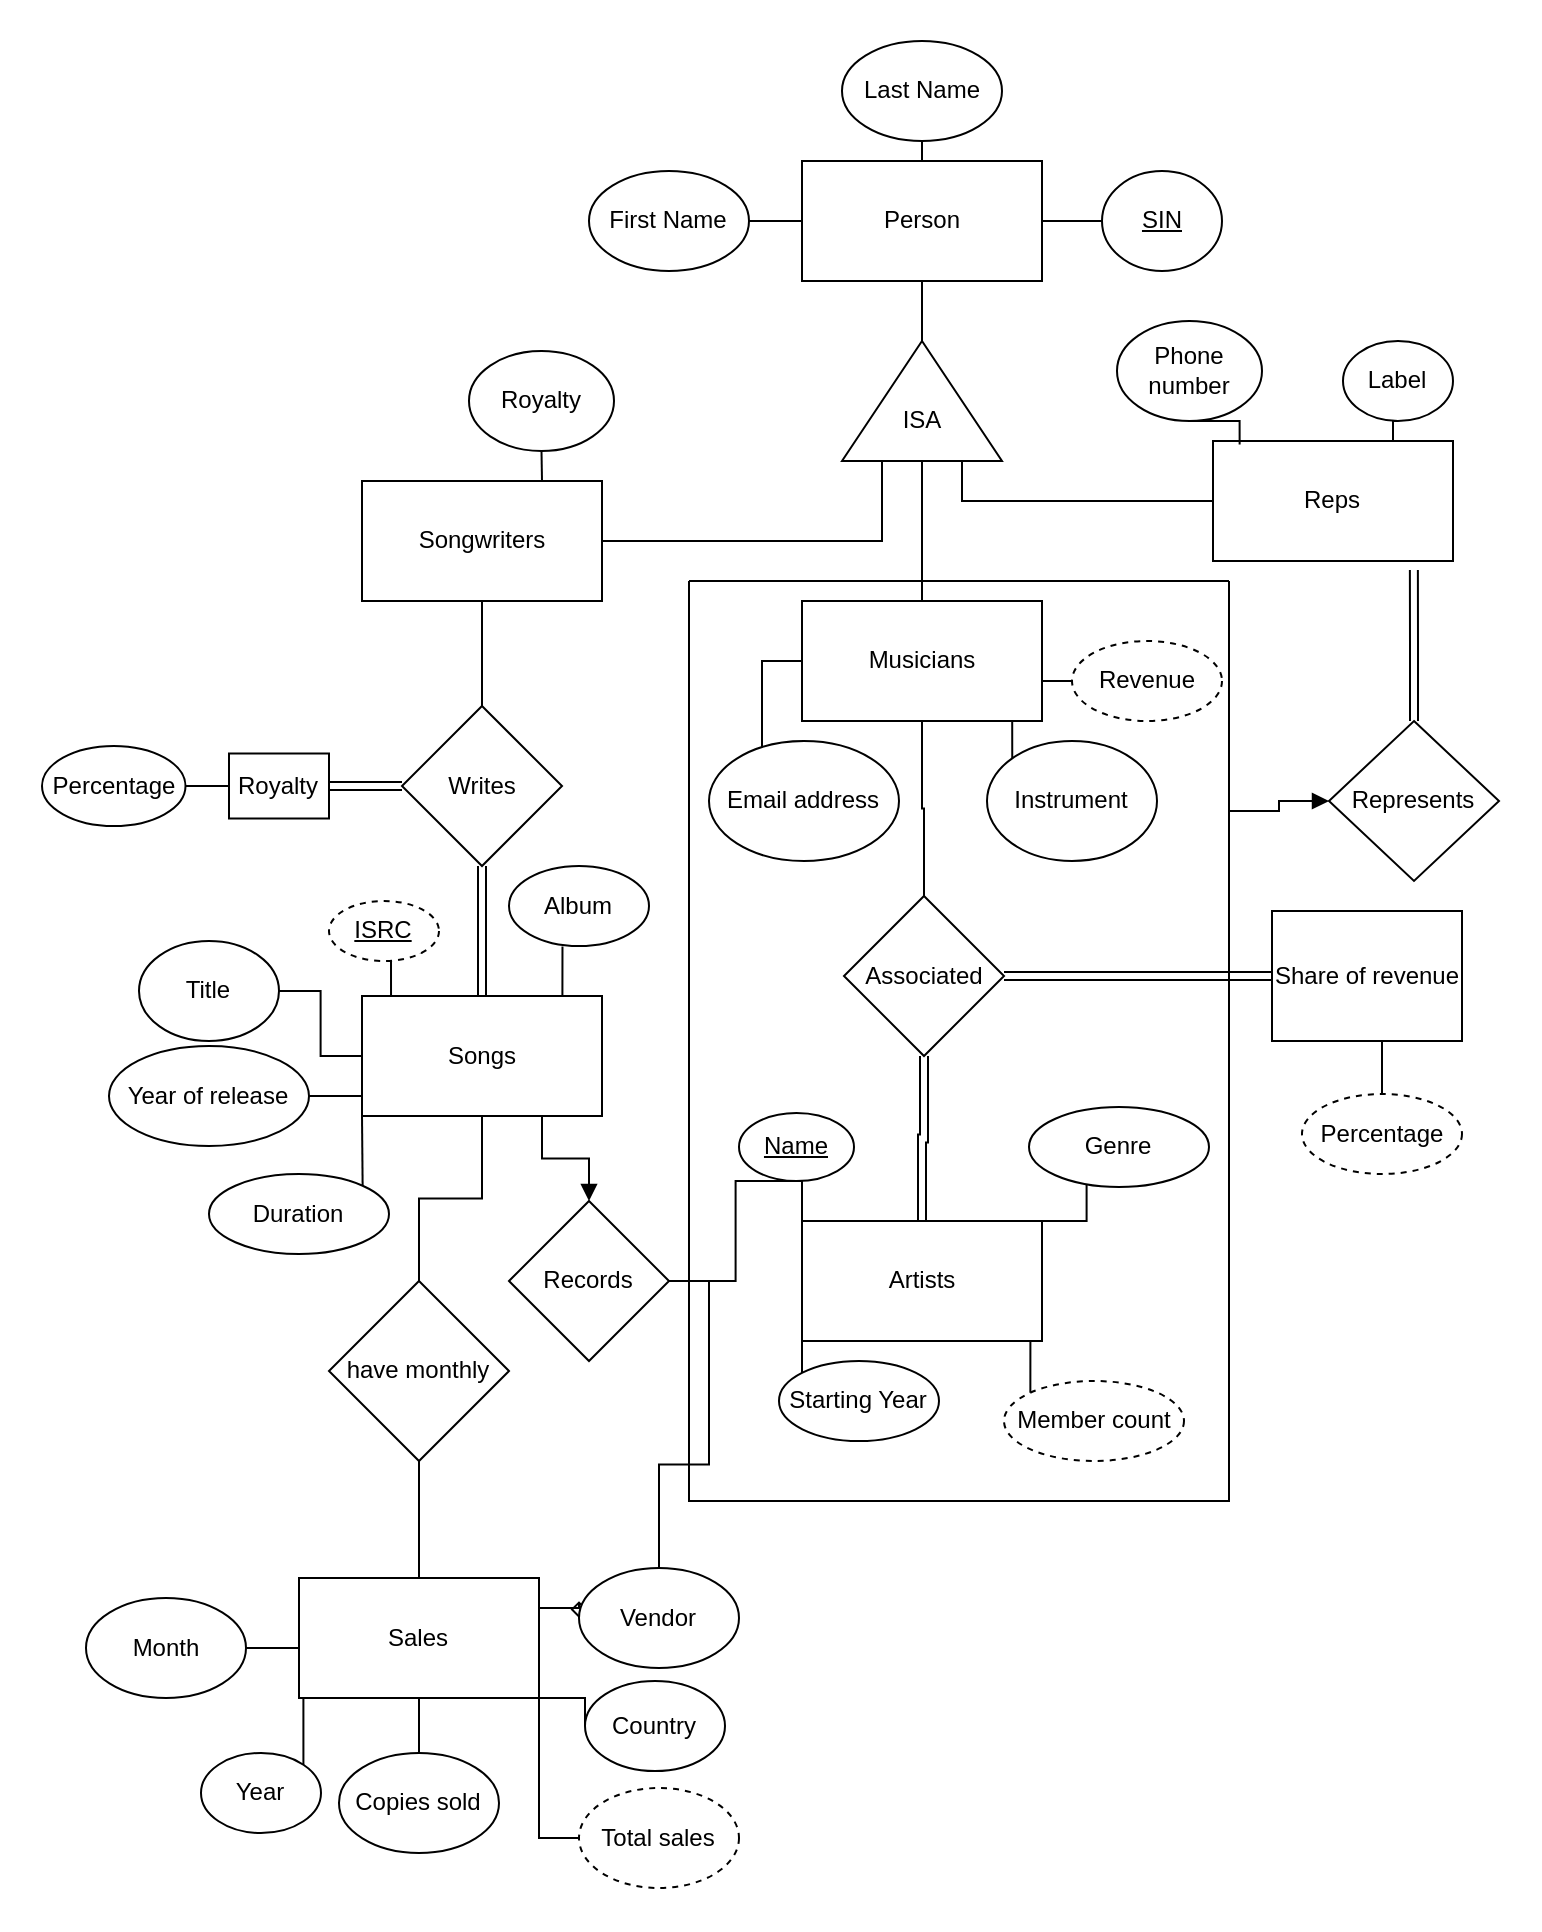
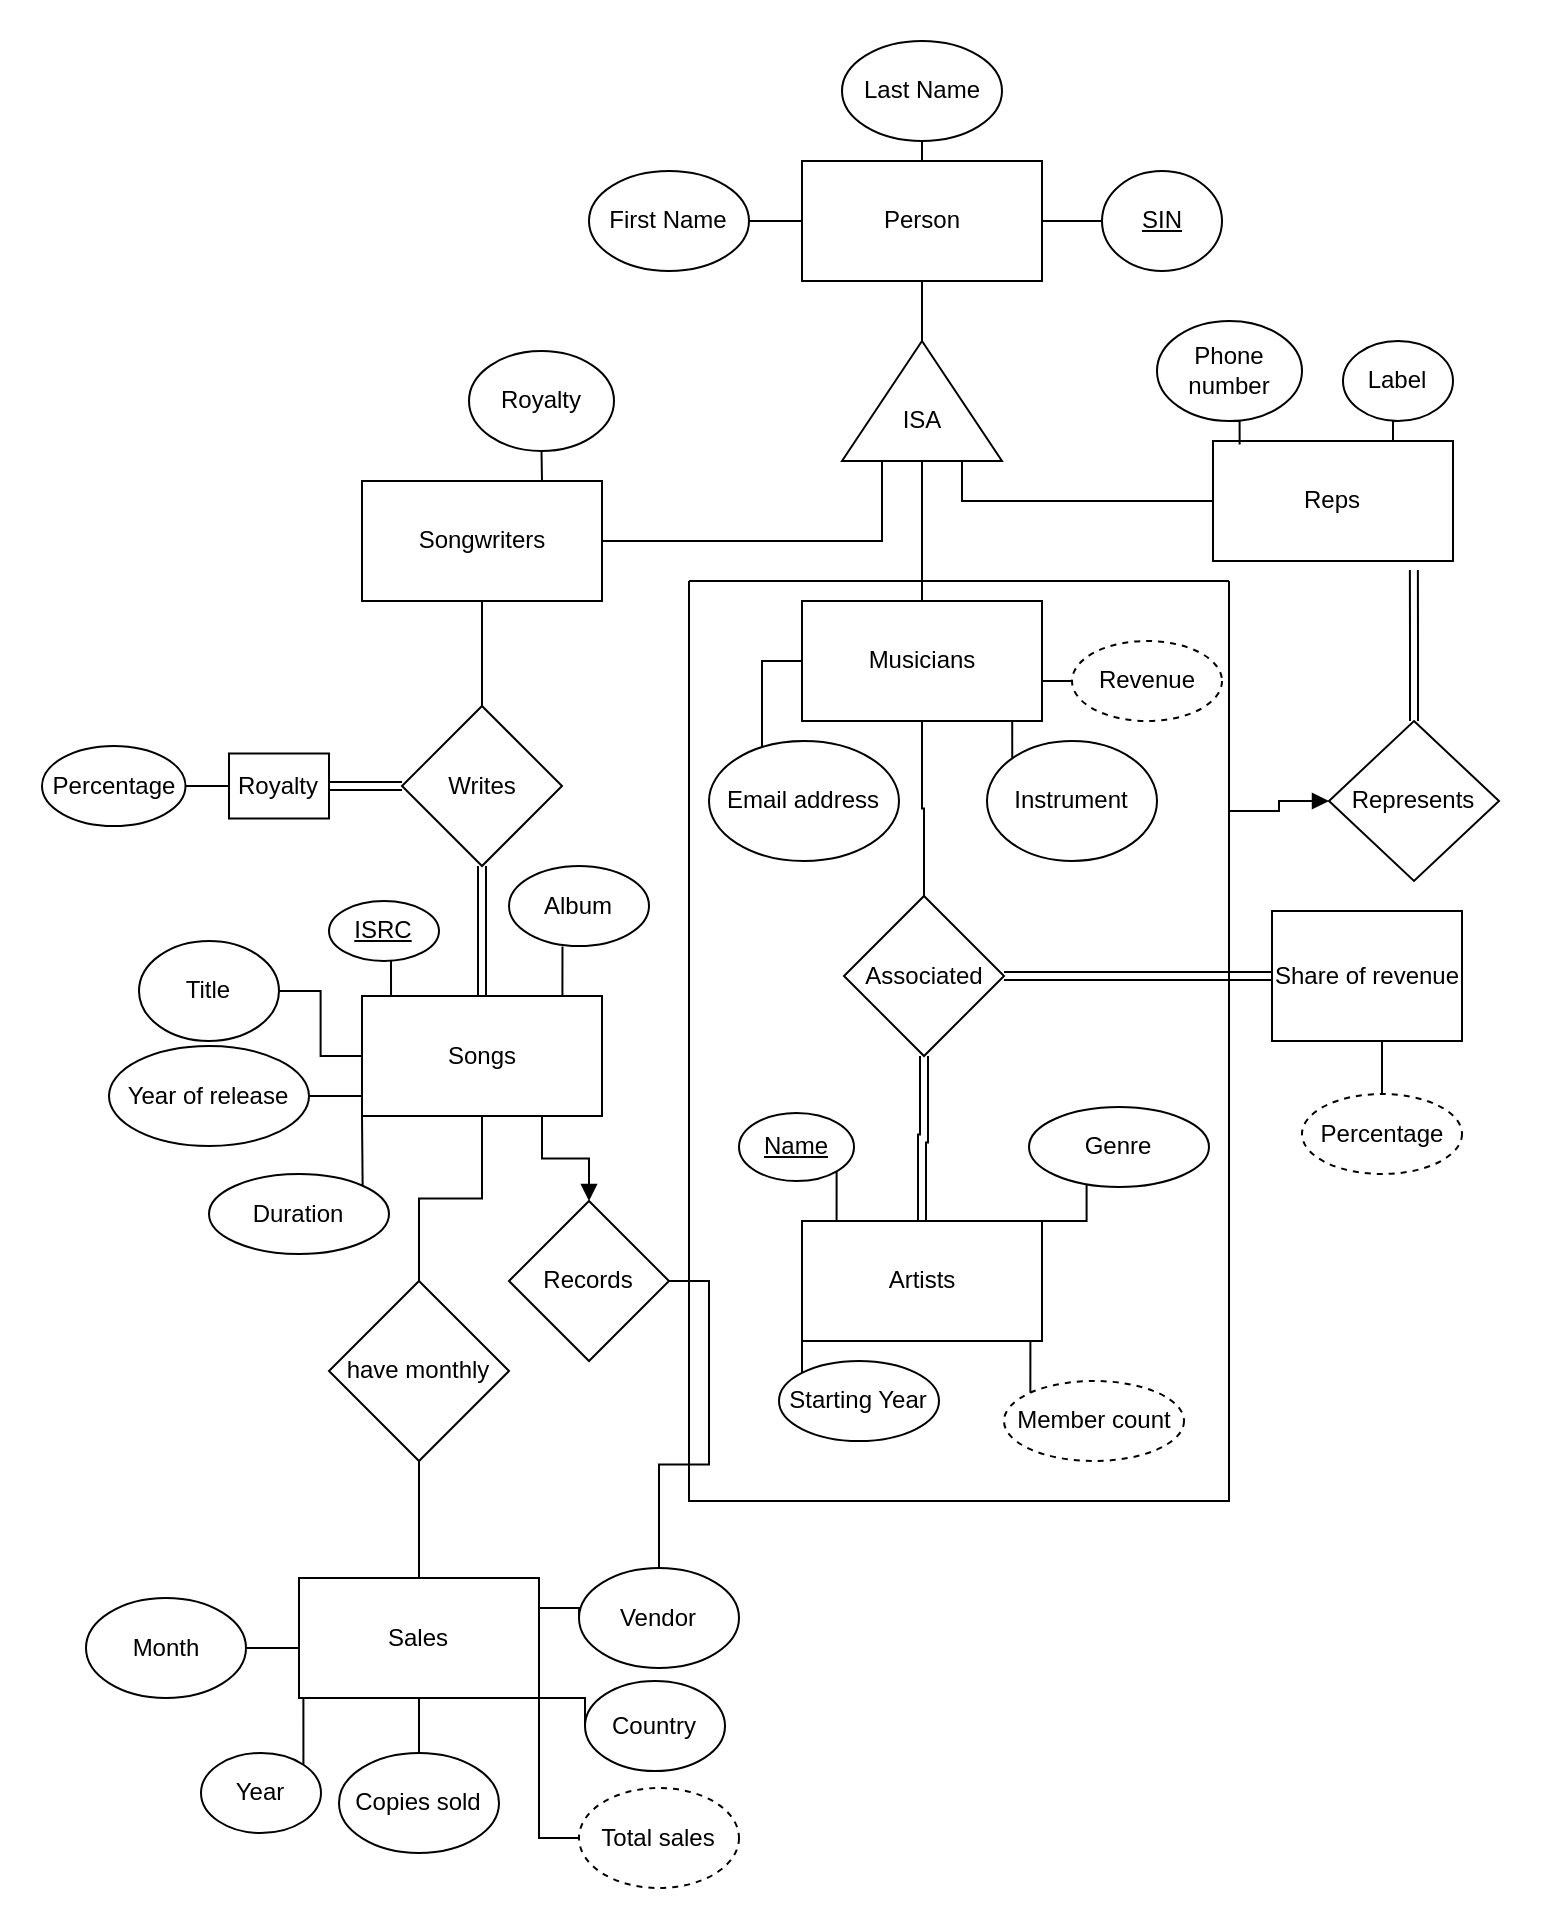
(1190, 371) -> (1230, 371)
(384, 931) -> (384, 931)
(736, 1216) -> (837, 1198)
(576, 1608) -> (578, 1608)
